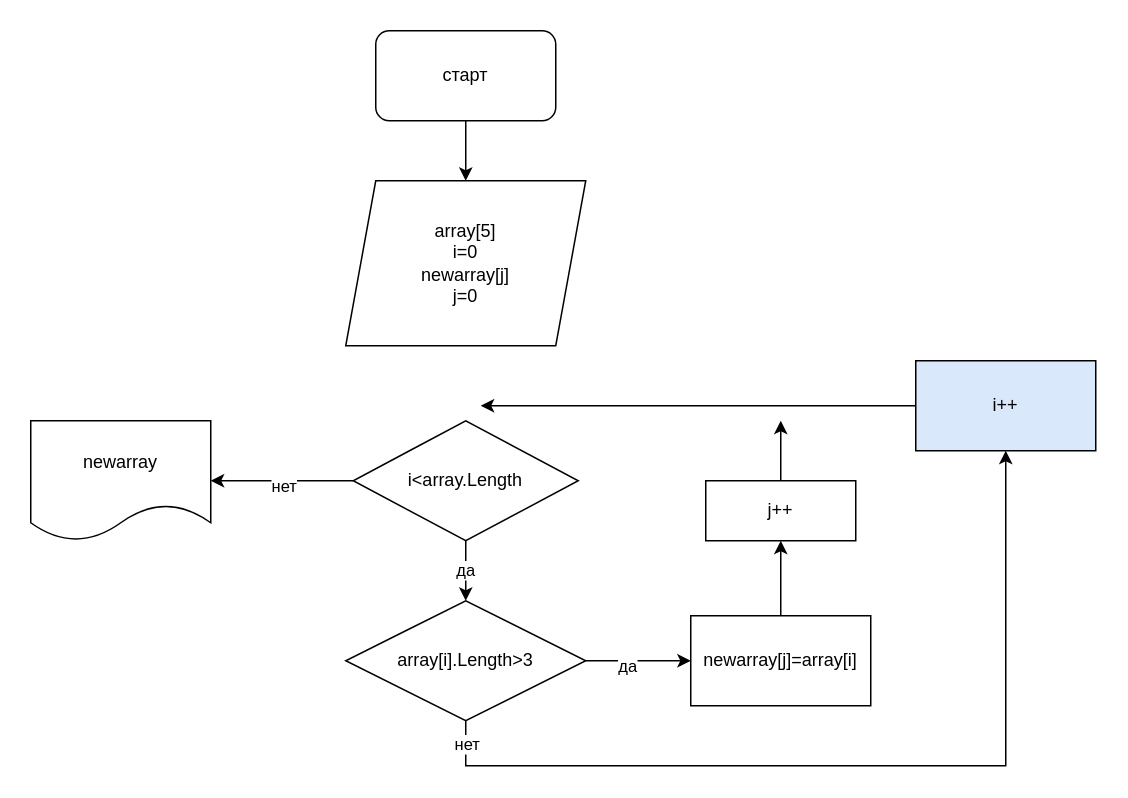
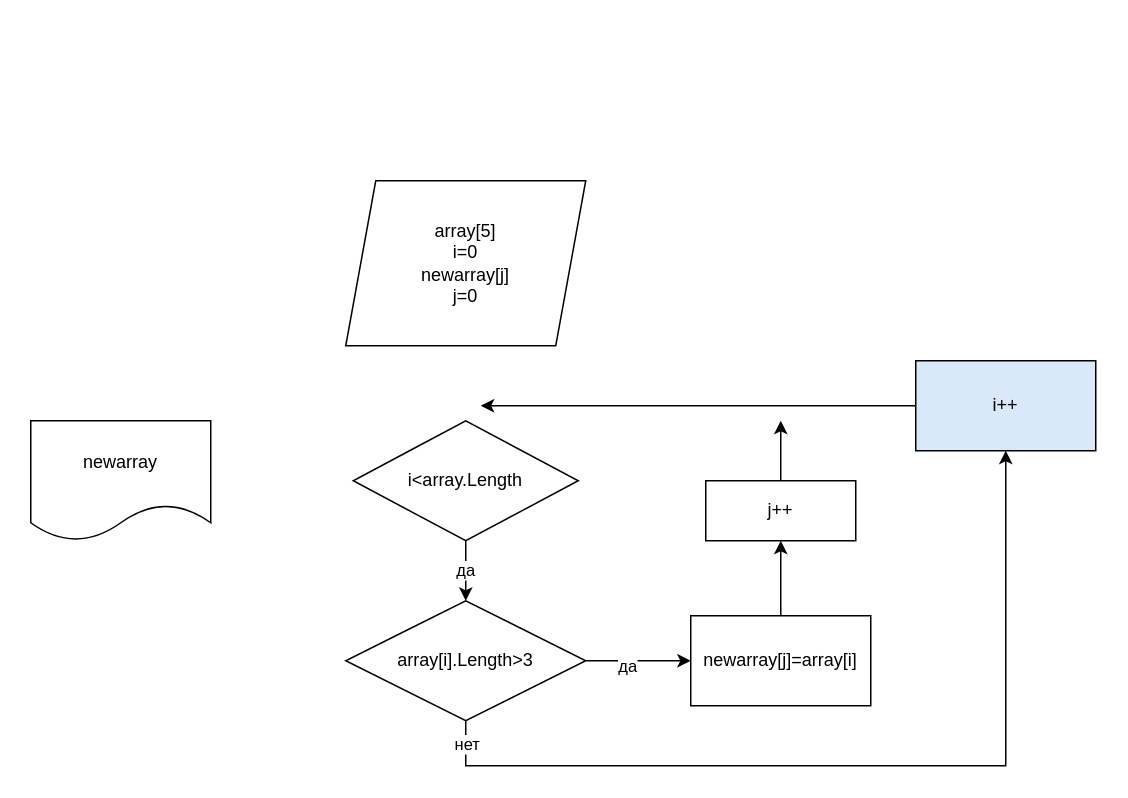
(466, 76) -> none
(466, 146) -> none
(287, 481) -> none
